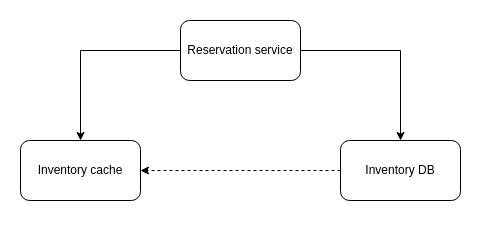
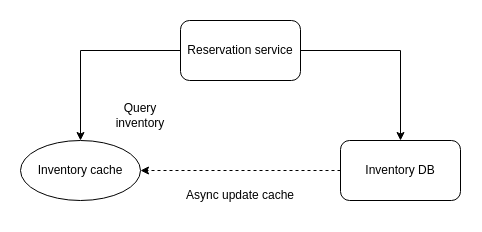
none -> (141, 116)
(81, 171) -> (81, 171)
none -> (241, 196)
